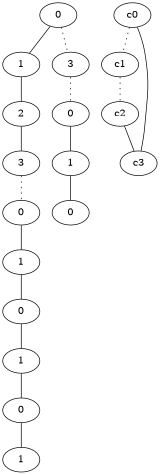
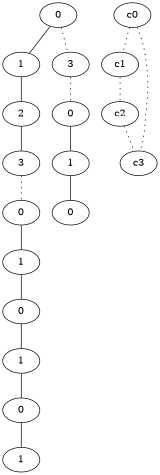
(148, 89) -> (148, 89)
(129, 138) -> (129, 138)
